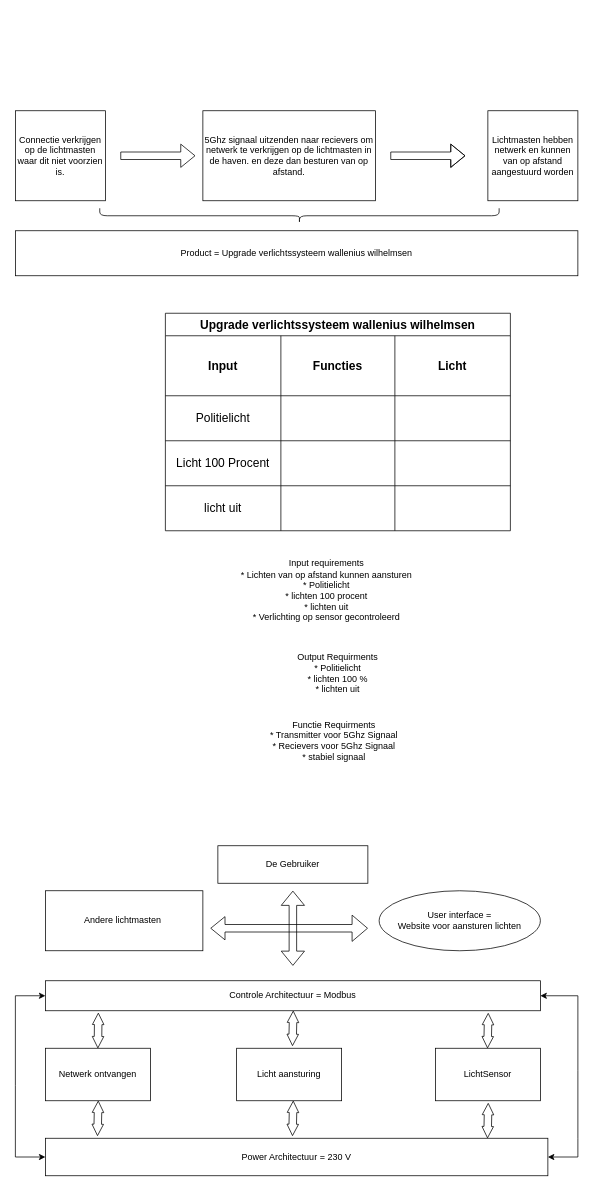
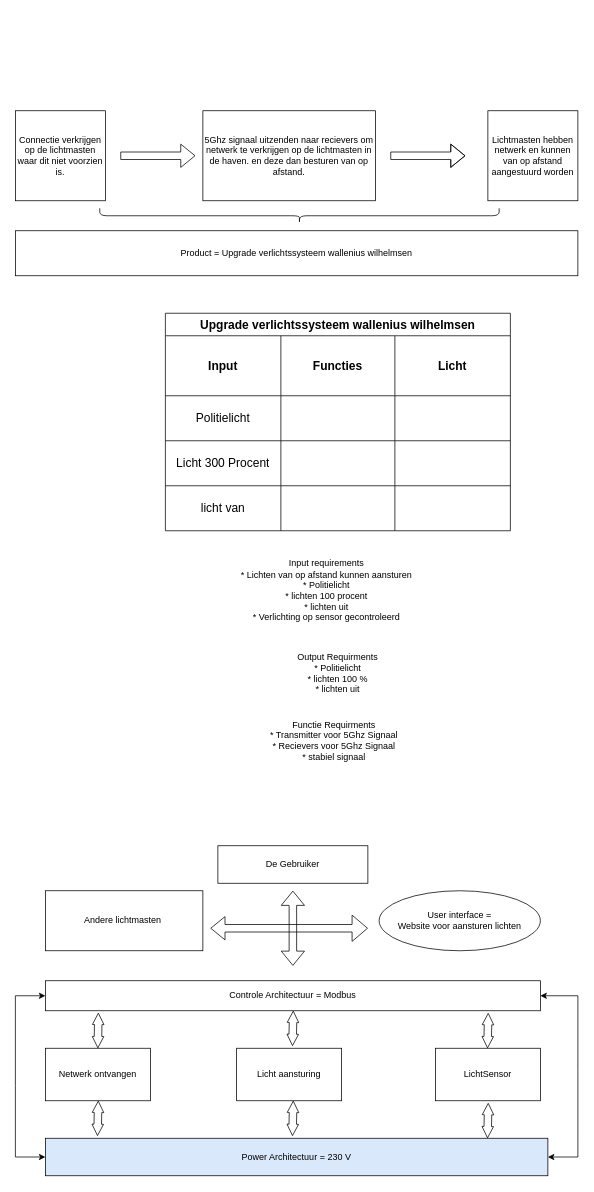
(223, 463) -> (223, 463)
(223, 508) -> (223, 508)
(297, 1157) -> (297, 1157)
